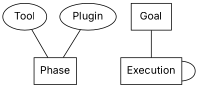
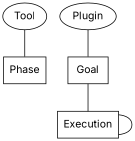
(72, 44) -> (88, 43)
